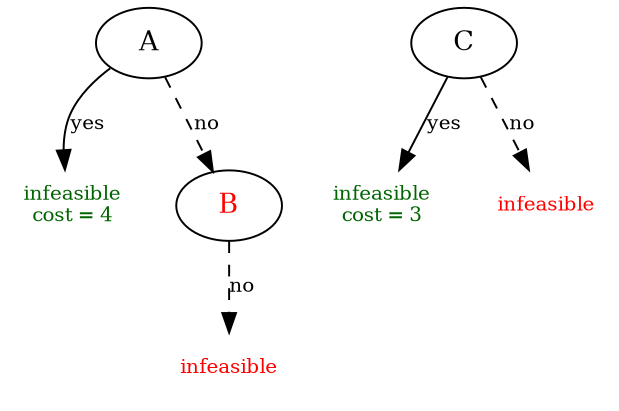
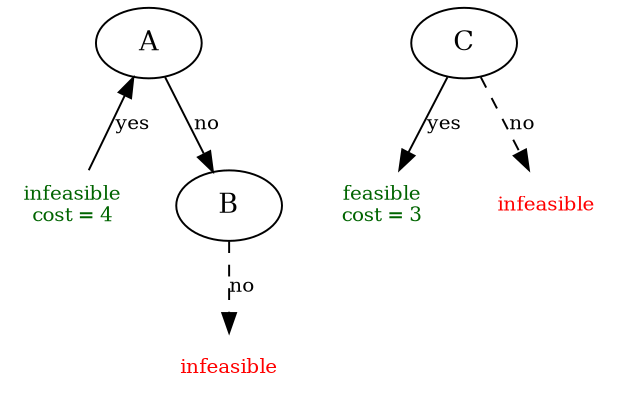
(76, 103) -> (107, 133)
(184, 115) -> (184, 115)
(229, 206) -> (229, 206)
(382, 206) -> (382, 206)
